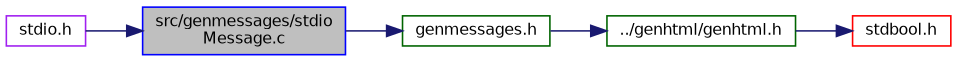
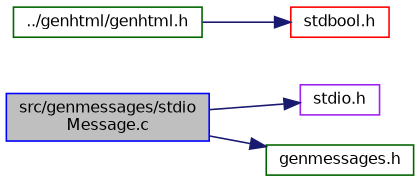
(106, 31) -> (247, 107)
(571, 31) -> none
